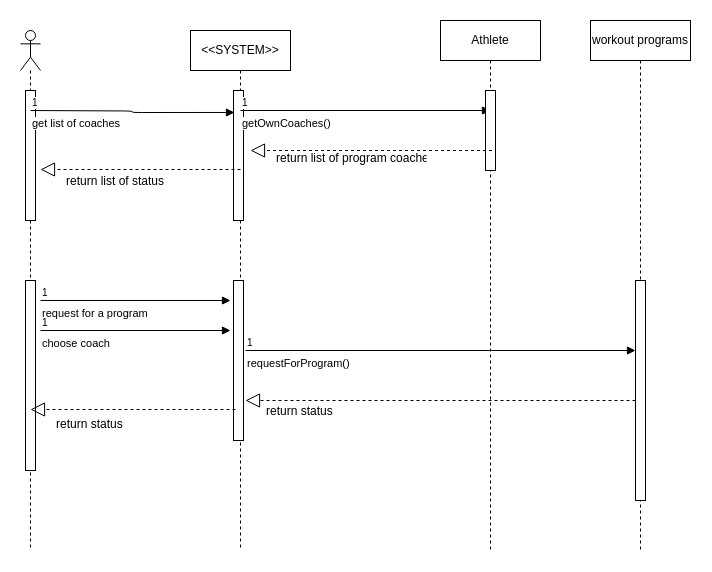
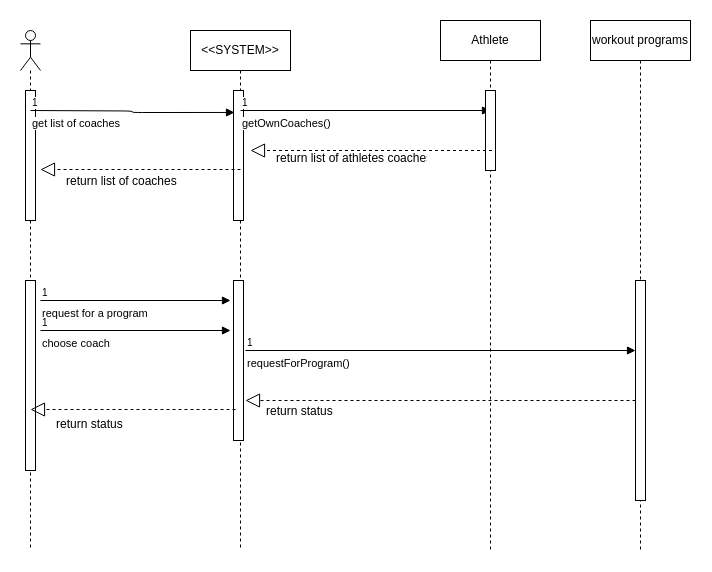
(367, 158) -> (369, 158)
(129, 181) -> (132, 181)
